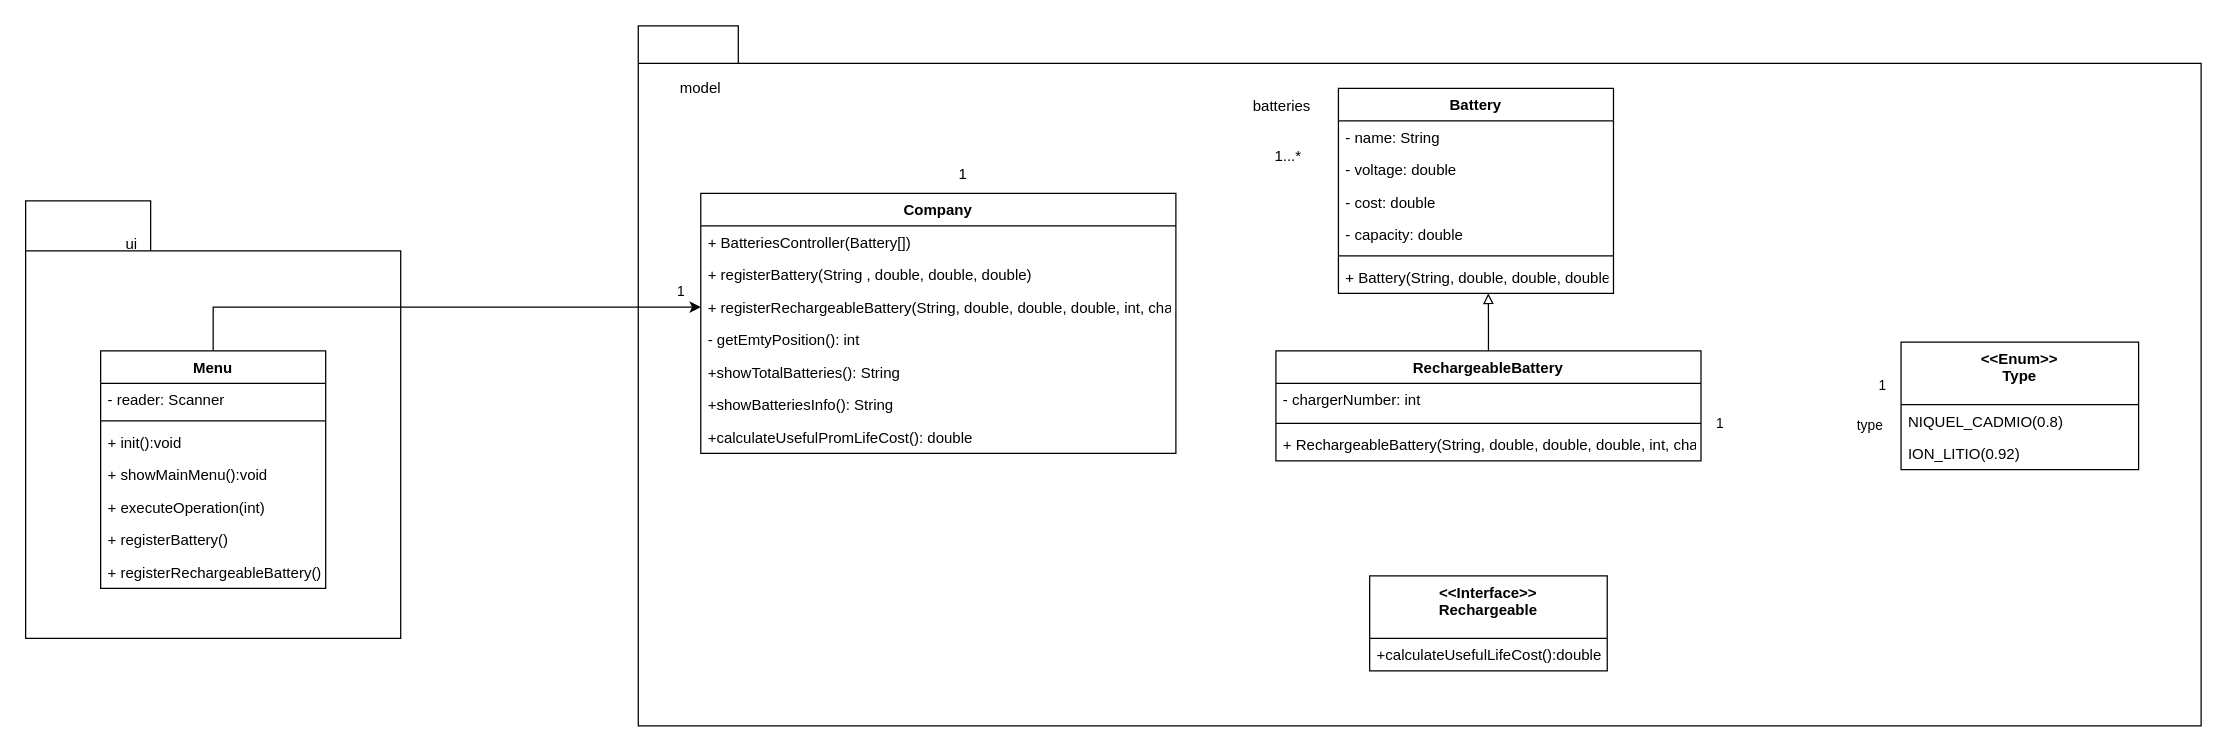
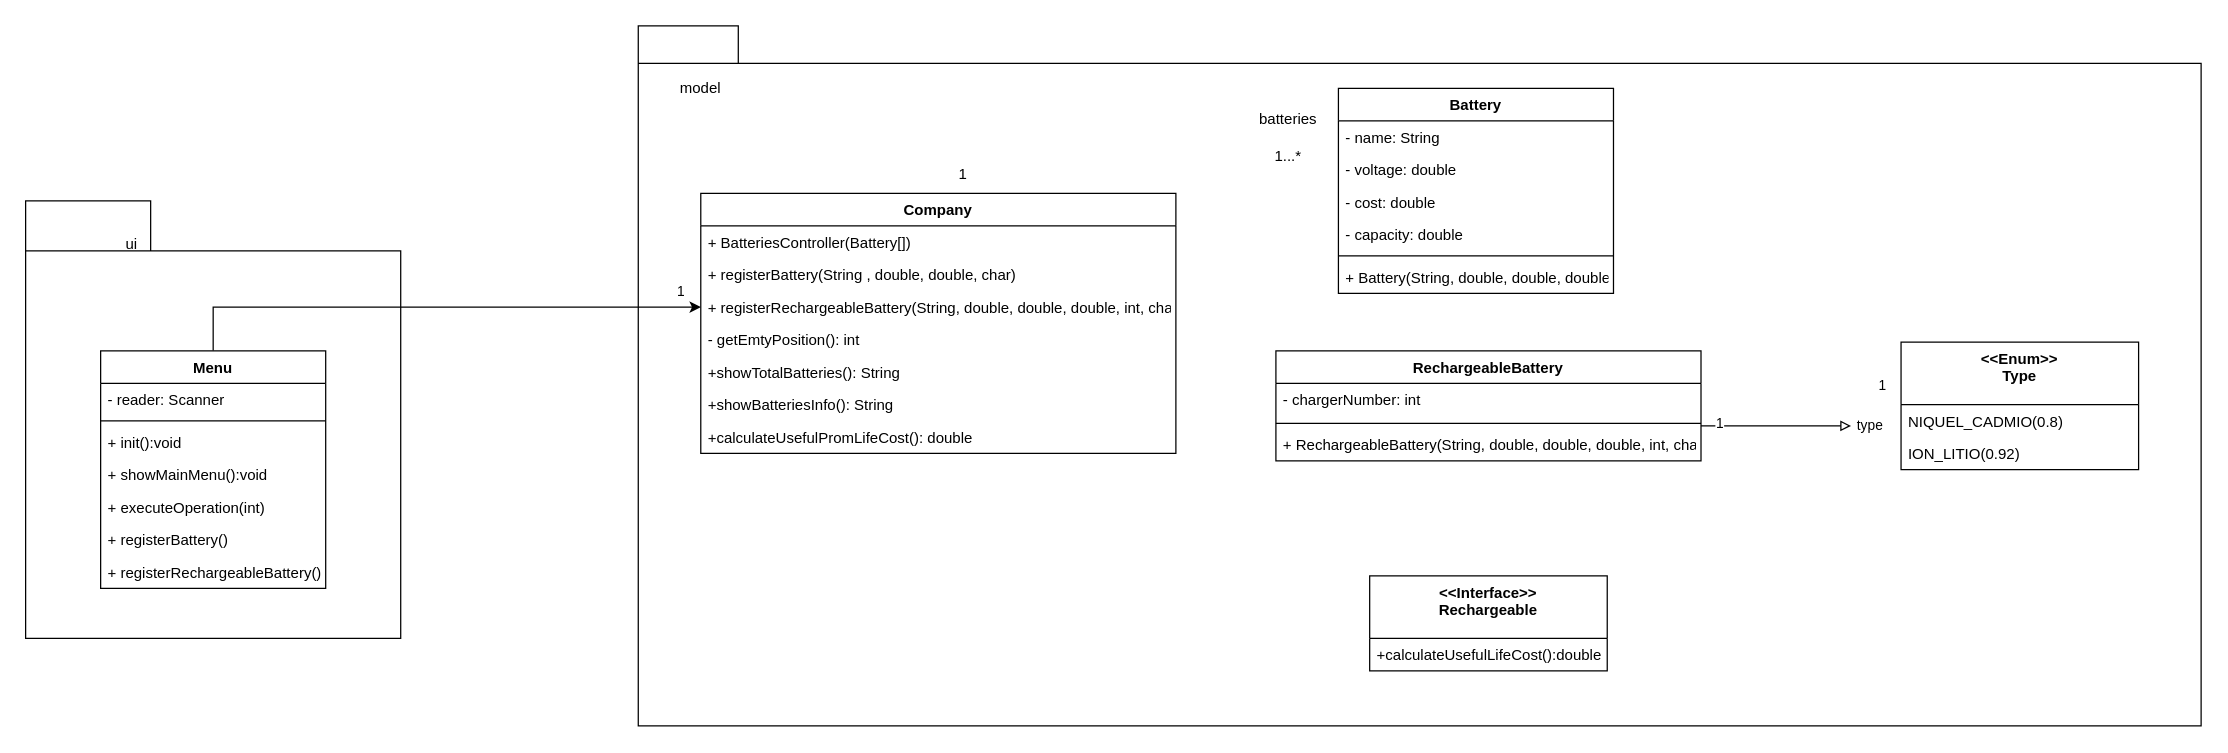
(1282, 107) -> (1288, 119)
(892, 275) -> (886, 275)
(1488, 327) -> (1771, 426)
